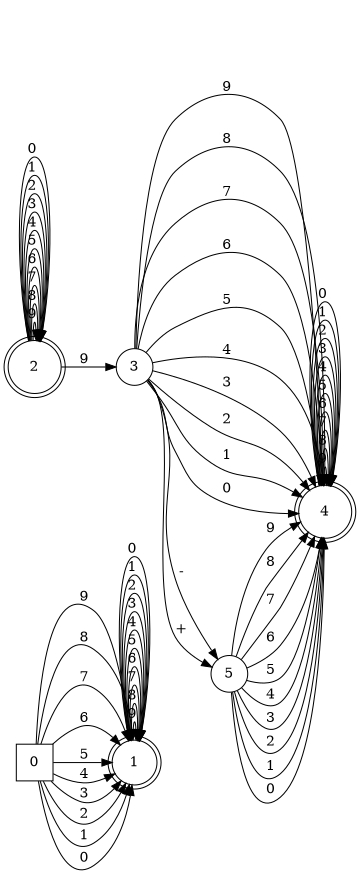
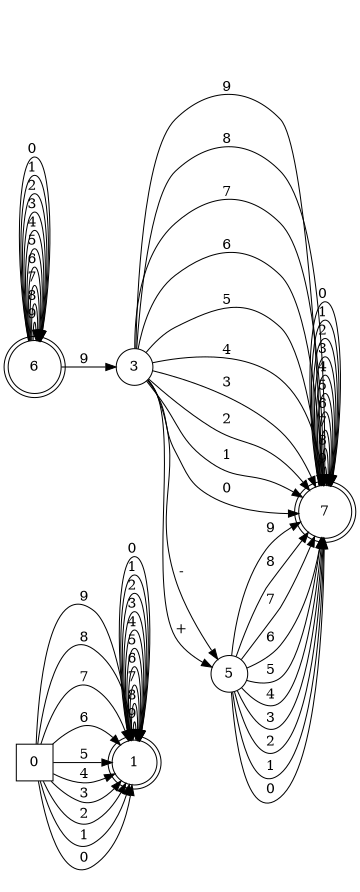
(35, 367) -> (35, 367)
(325, 512) -> (325, 512)
